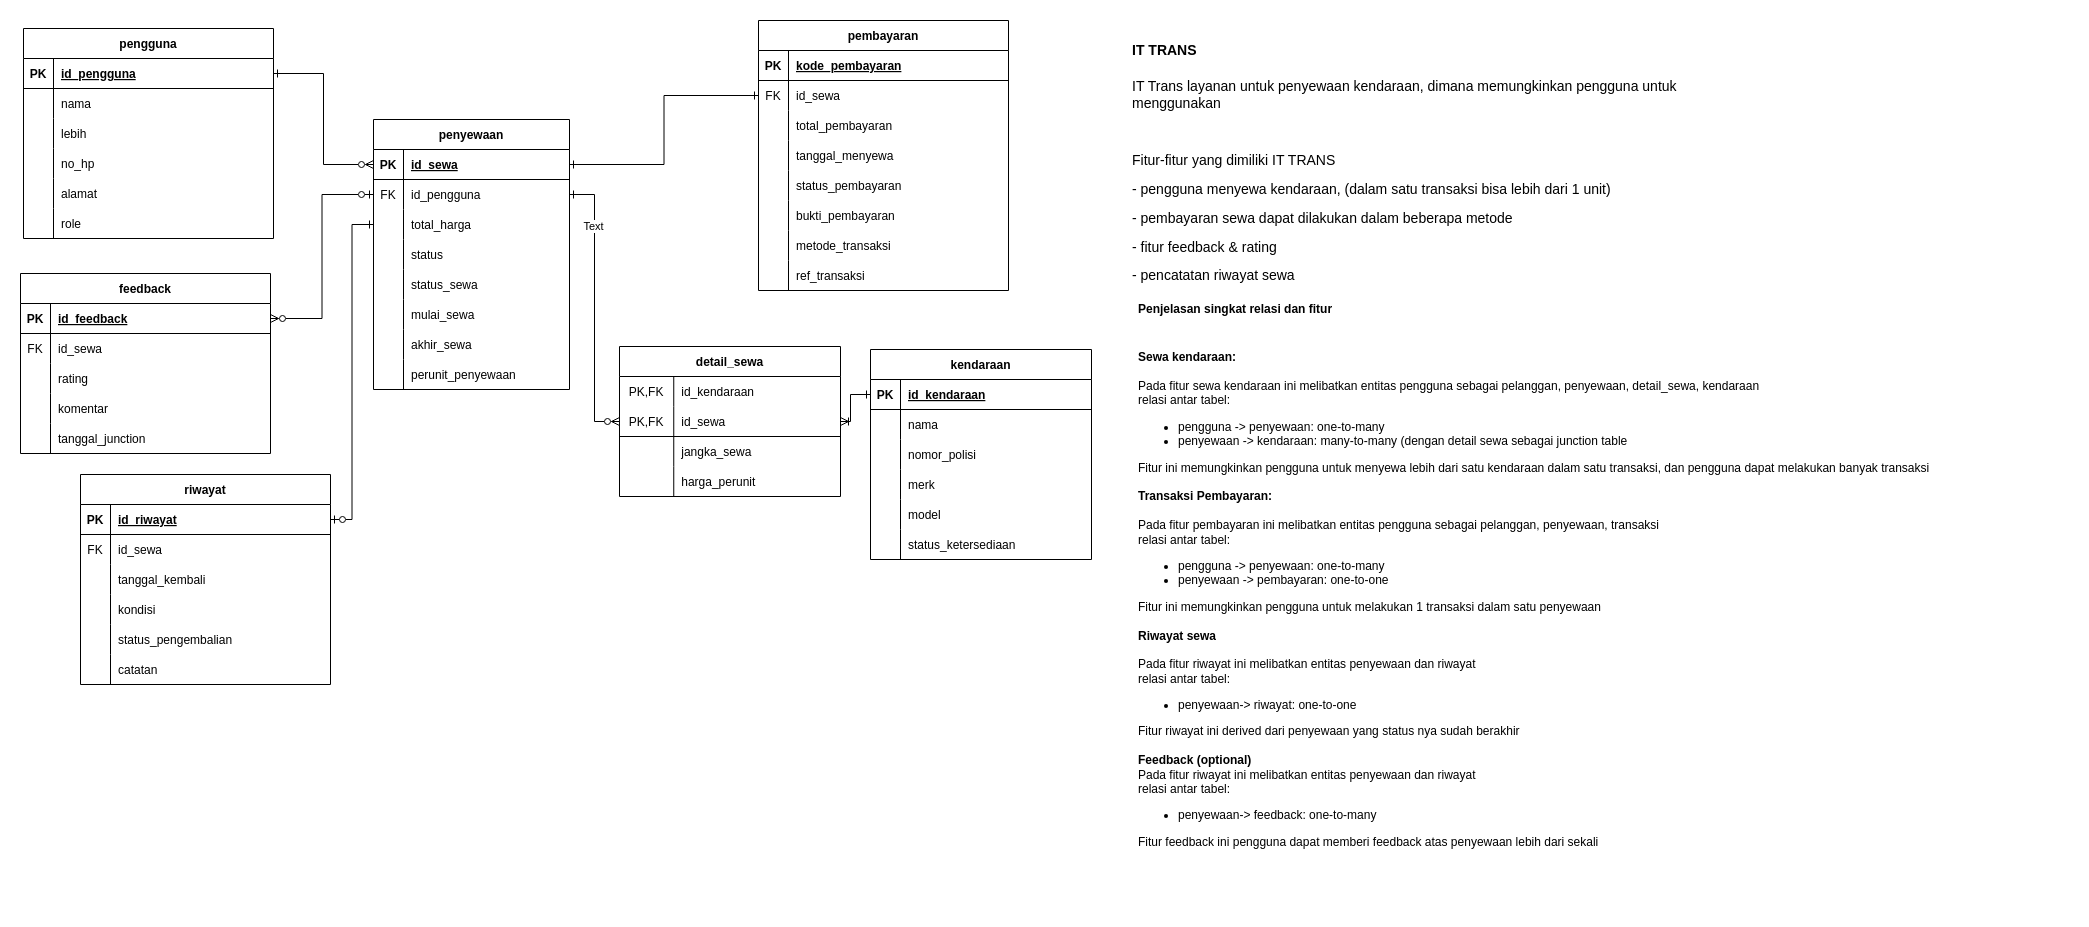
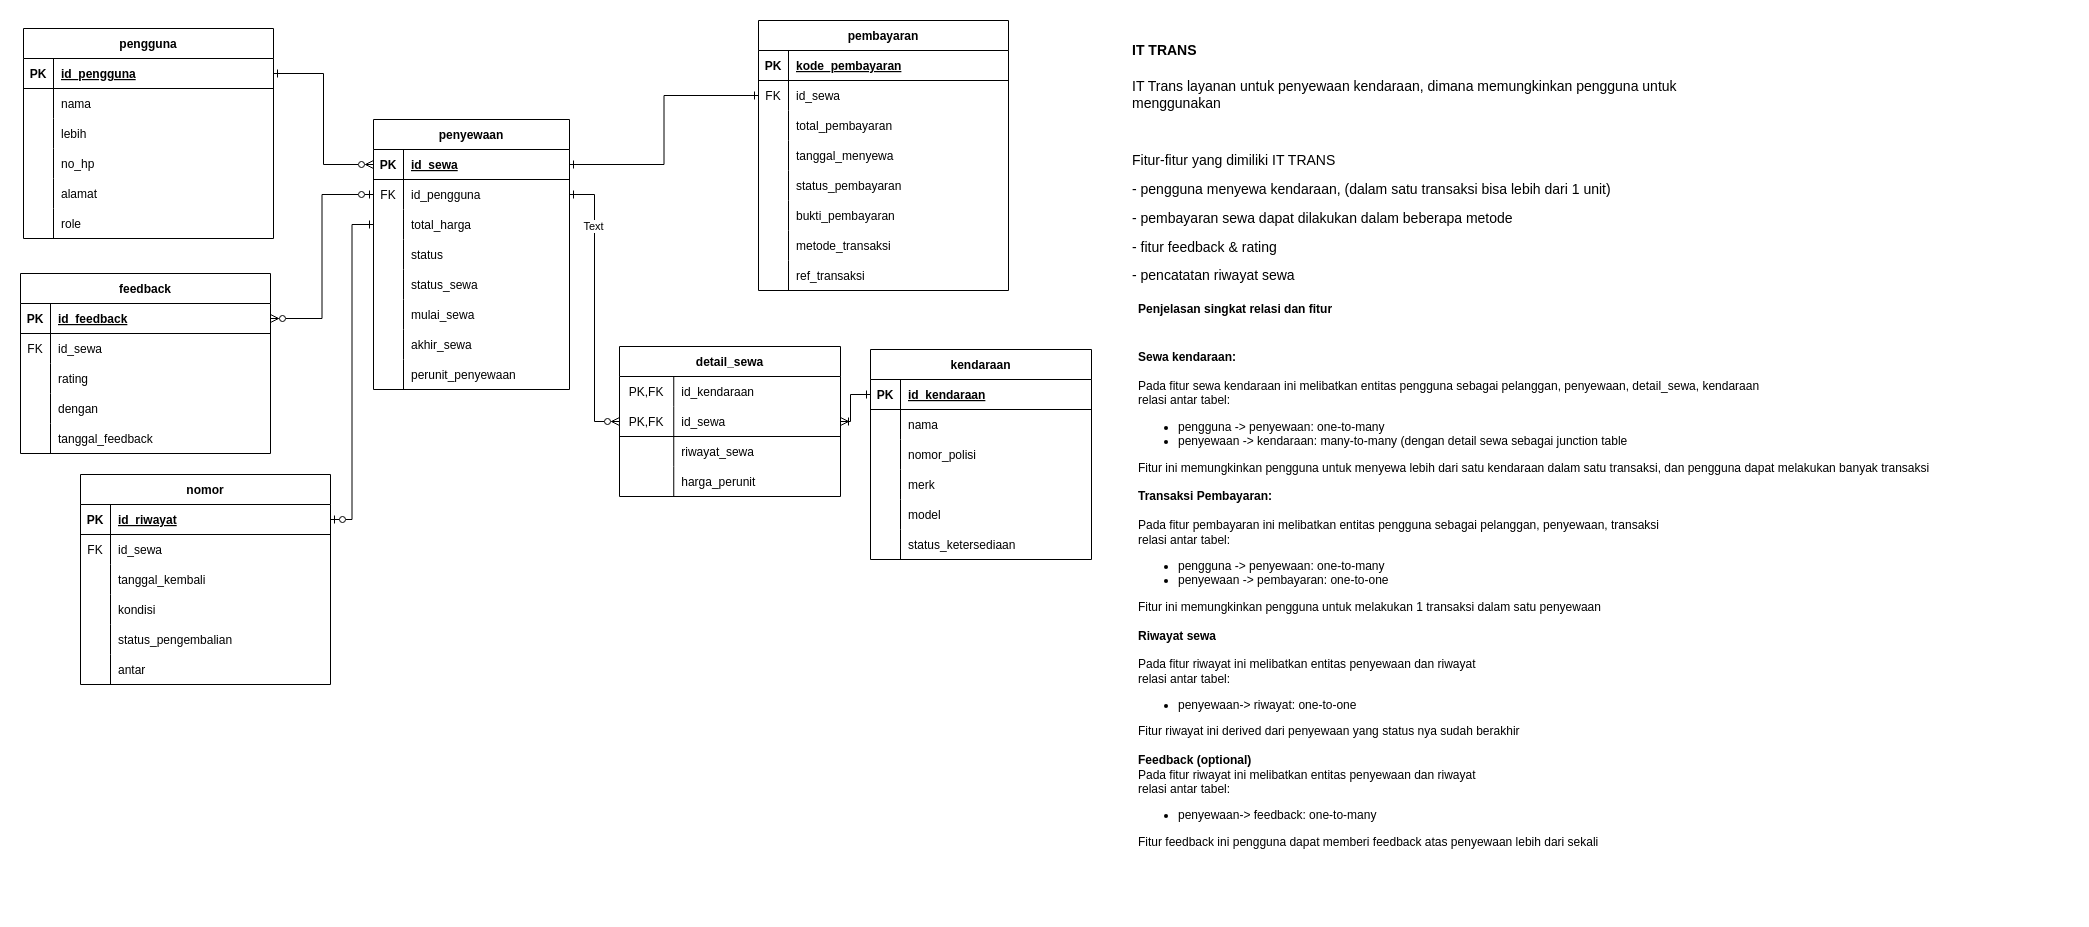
(85, 409) -> (78, 409)
(109, 439) -> (110, 439)
(718, 452) -> (720, 452)
(205, 490) -> (205, 490)
(142, 670) -> (135, 670)
